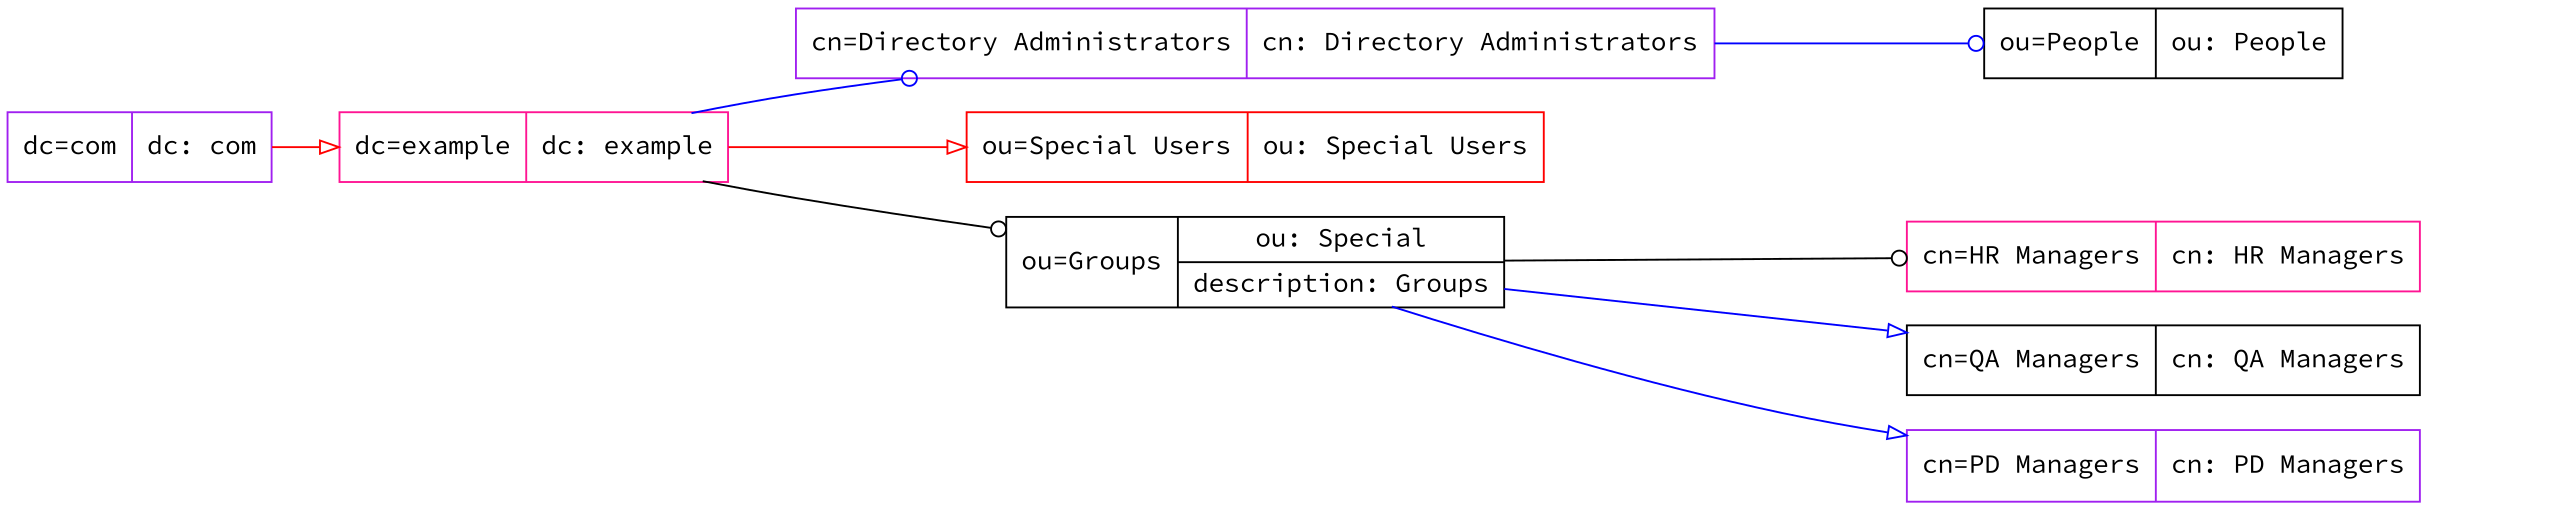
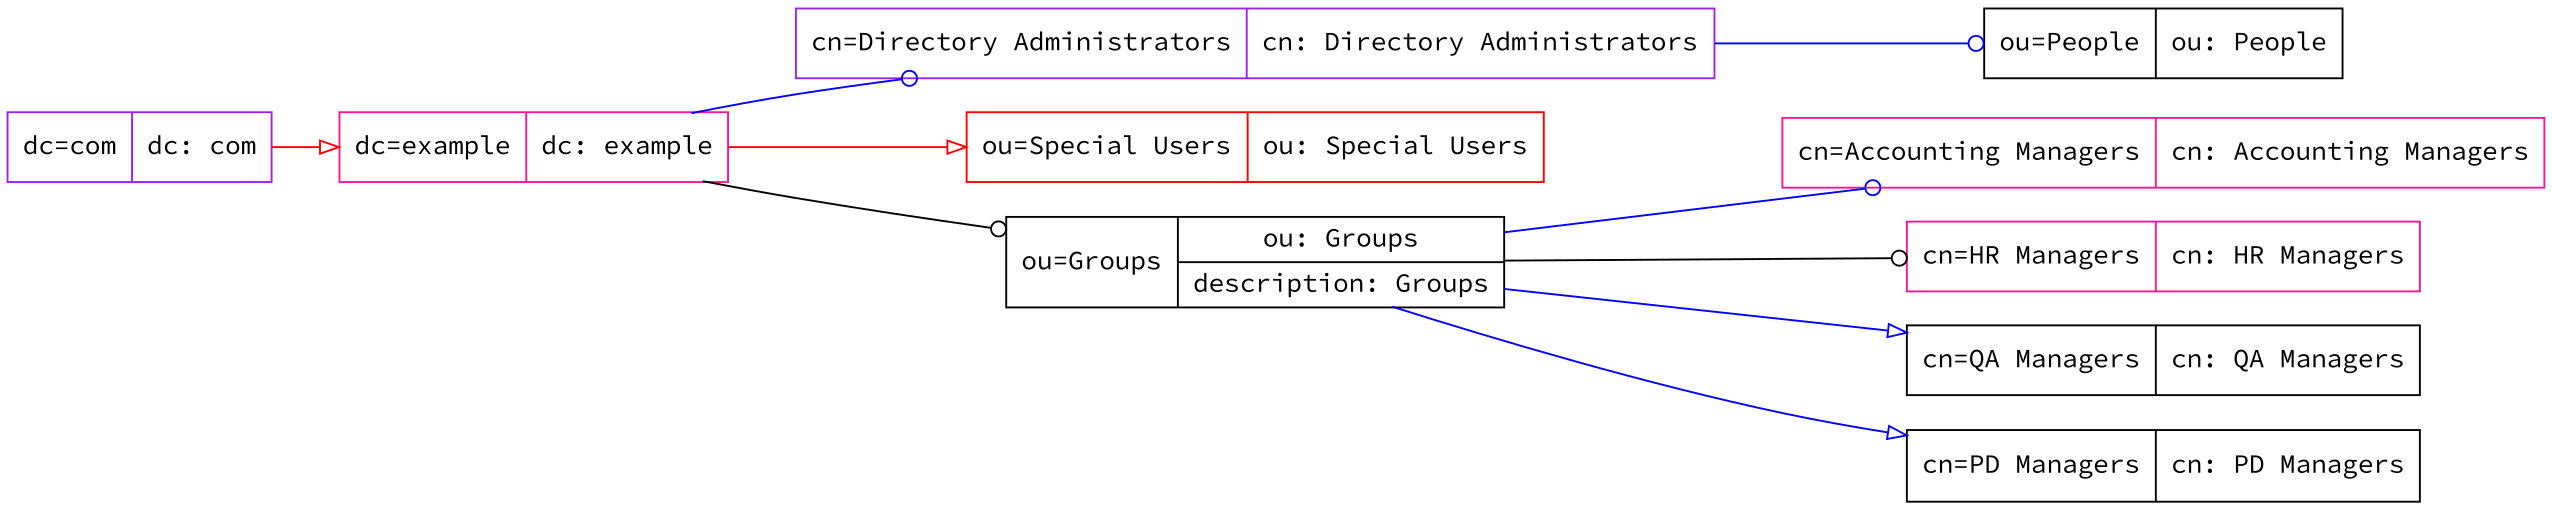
none -> (2163, 153)
(1341, 239) -> (1341, 239)
(2163, 466) -> (2163, 466)
